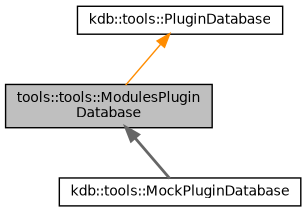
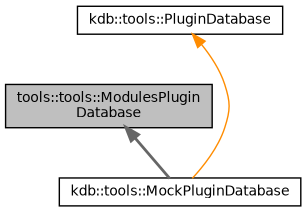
(143, 65) -> (228, 113)
